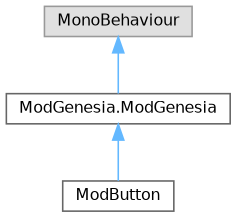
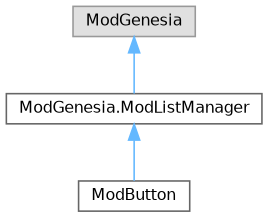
(118, 21) -> (134, 21)
(118, 109) -> (134, 109)
